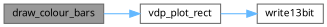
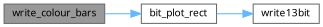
(54, 14) -> (54, 14)
(180, 14) -> (179, 14)
